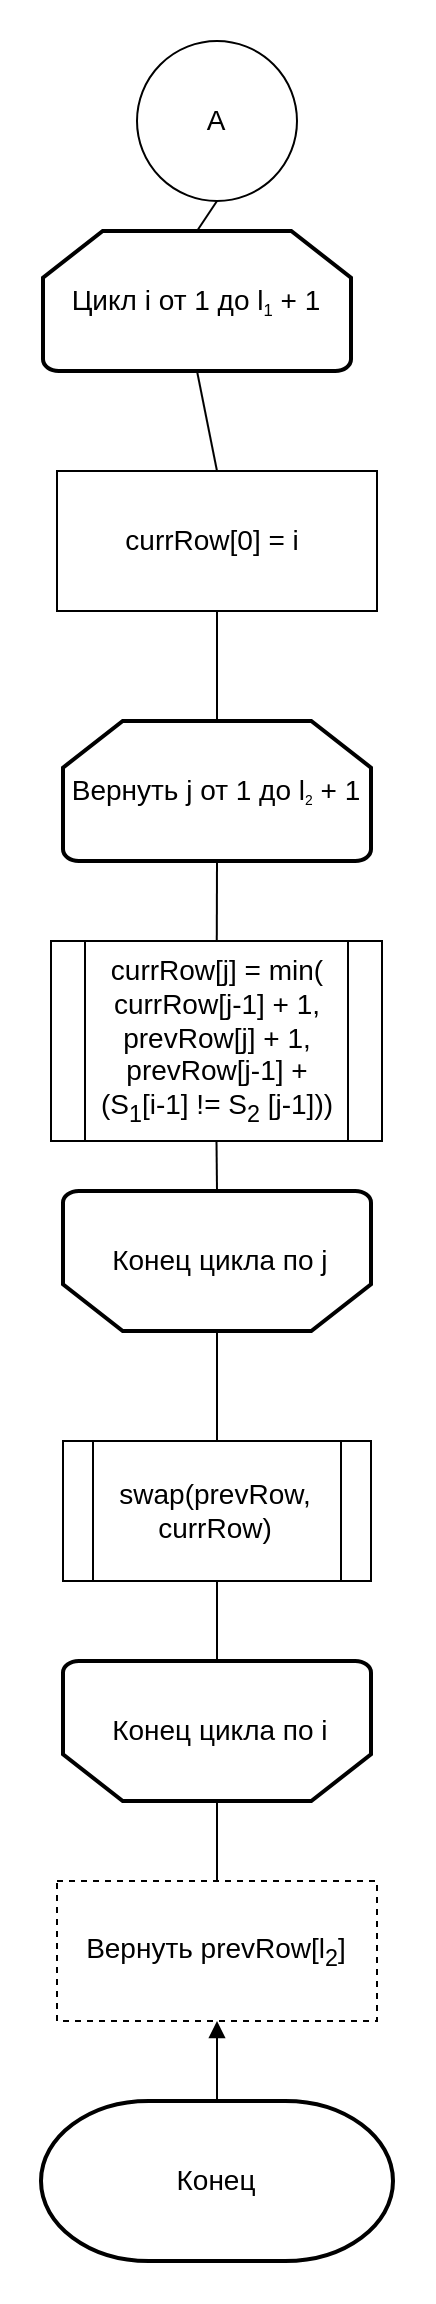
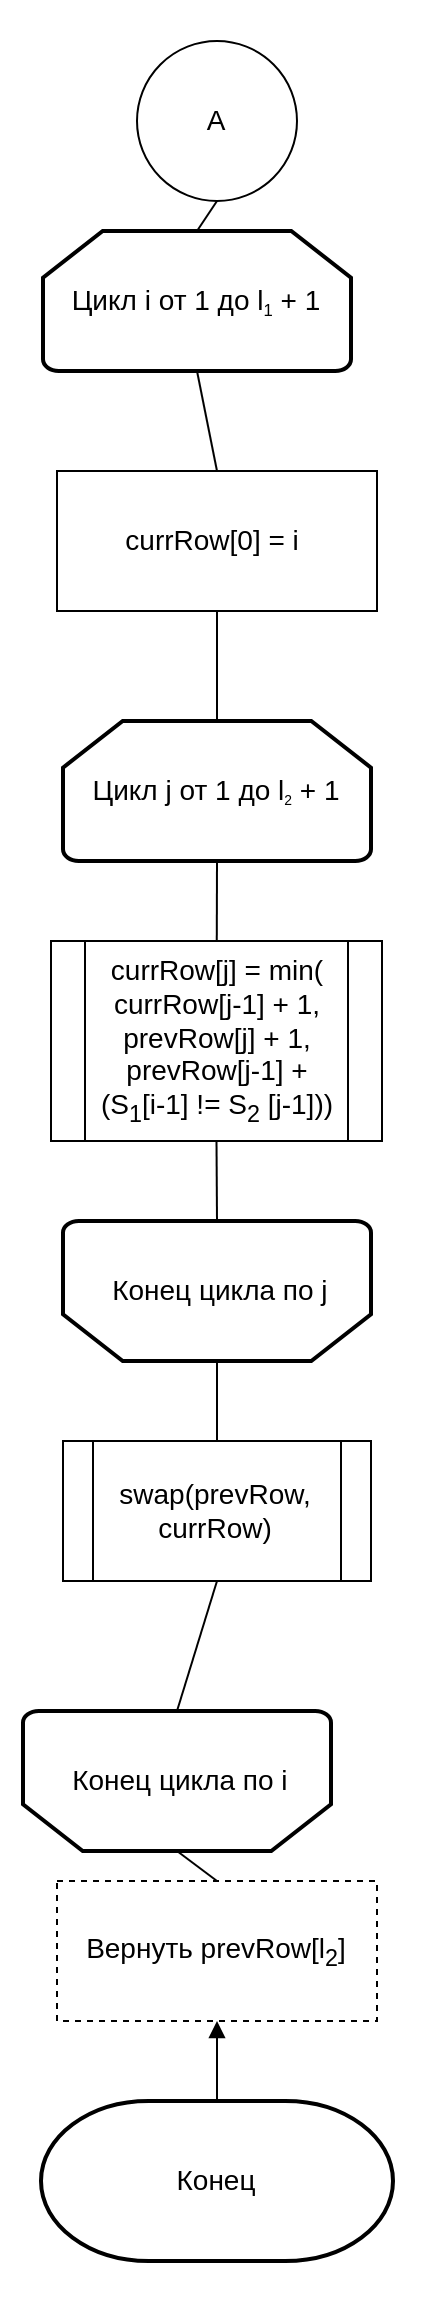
(217, 791) -> (217, 791)
(217, 1261) -> (217, 1291)
(217, 1731) -> (177, 1781)
